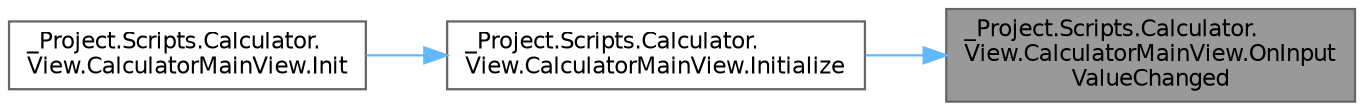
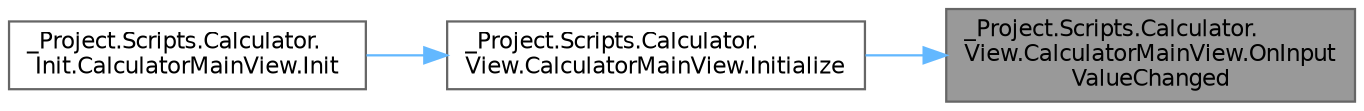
(187, 55) -> (187, 55)
